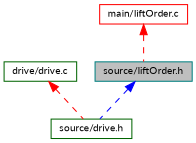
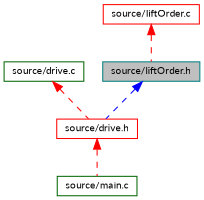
(144, 14) -> (151, 14)
(40, 72) -> (44, 72)
(91, 129) -> (97, 129)
none -> (97, 186)
